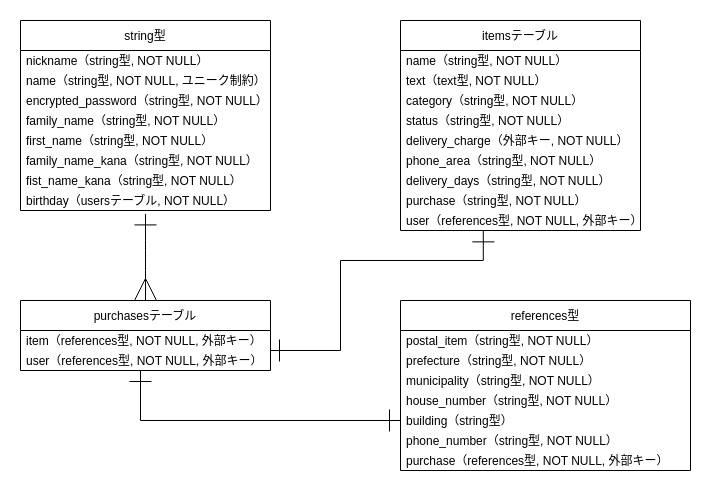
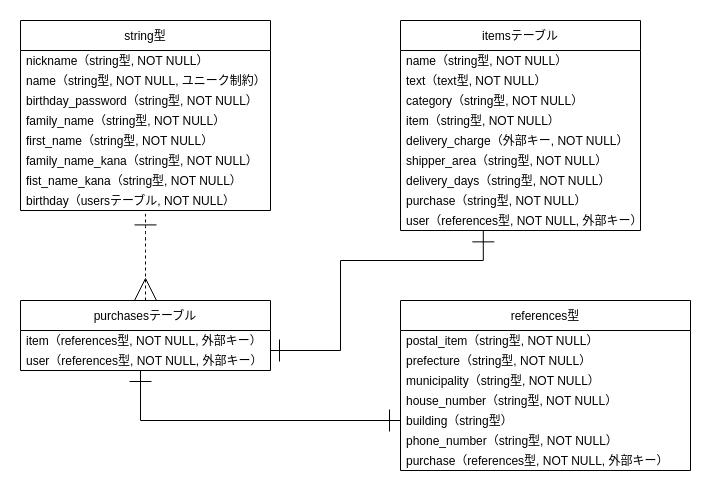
(152, 101) -> (147, 101)
(492, 121) -> (483, 121)
(505, 161) -> (510, 161)
(146, 261) -> (146, 261)
